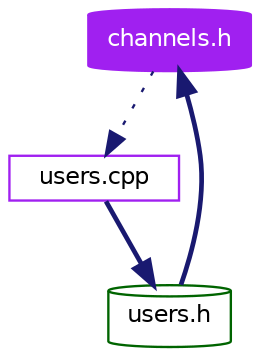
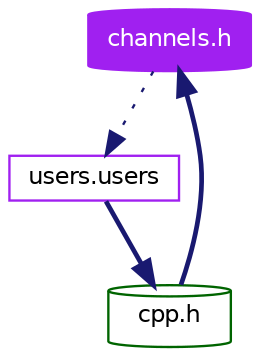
(94, 178) -> (94, 178)
(170, 316) -> (170, 316)
